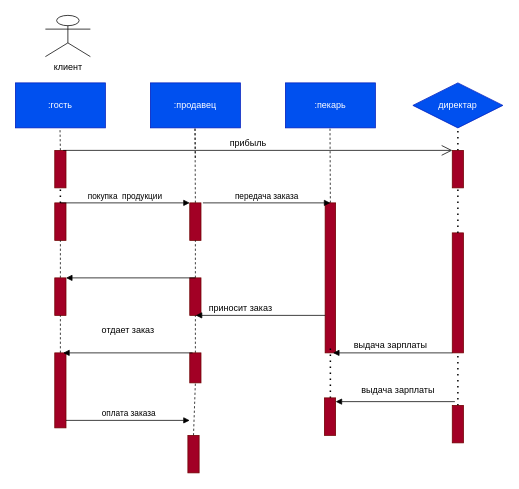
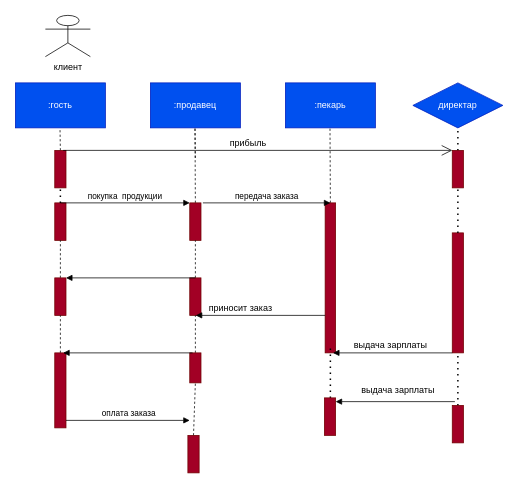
(128, 330) -> none
